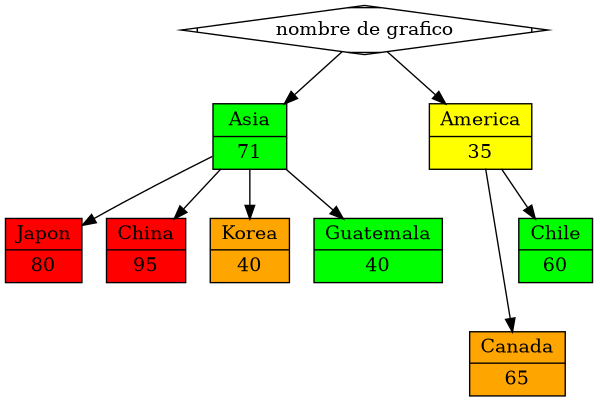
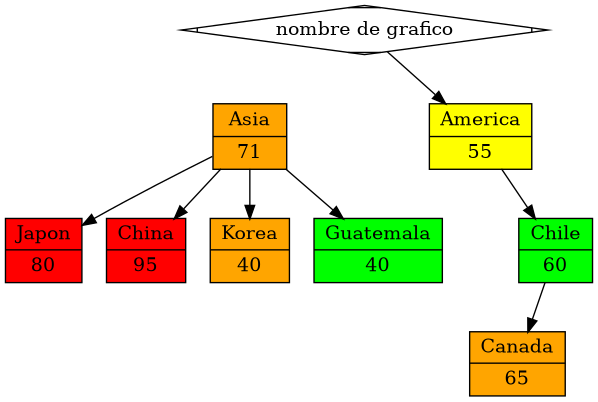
(318, 73) -> none
(250, 137) -> (250, 137)
(481, 152) -> (481, 152)
(498, 244) -> (539, 301)
